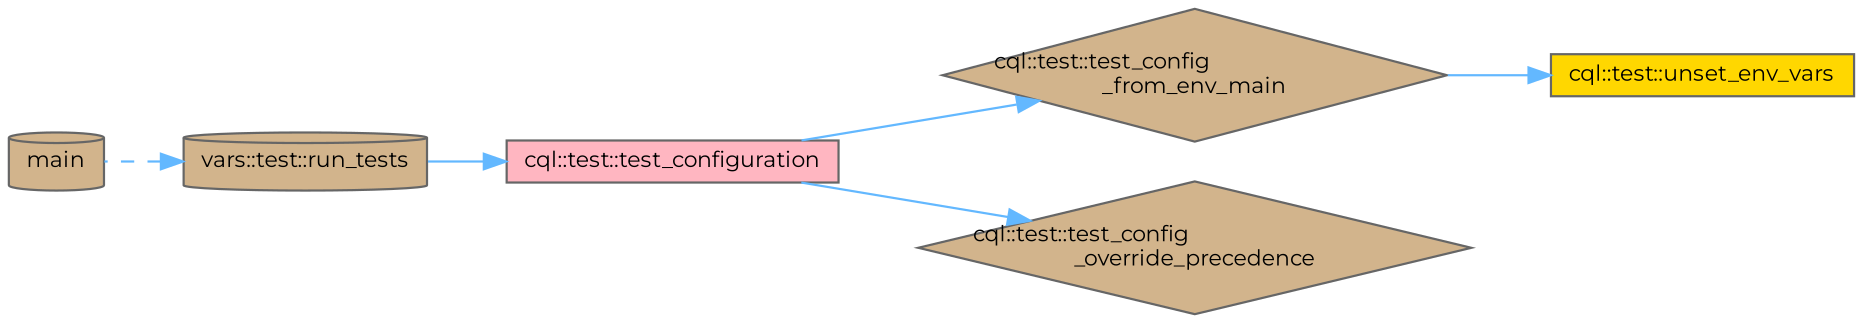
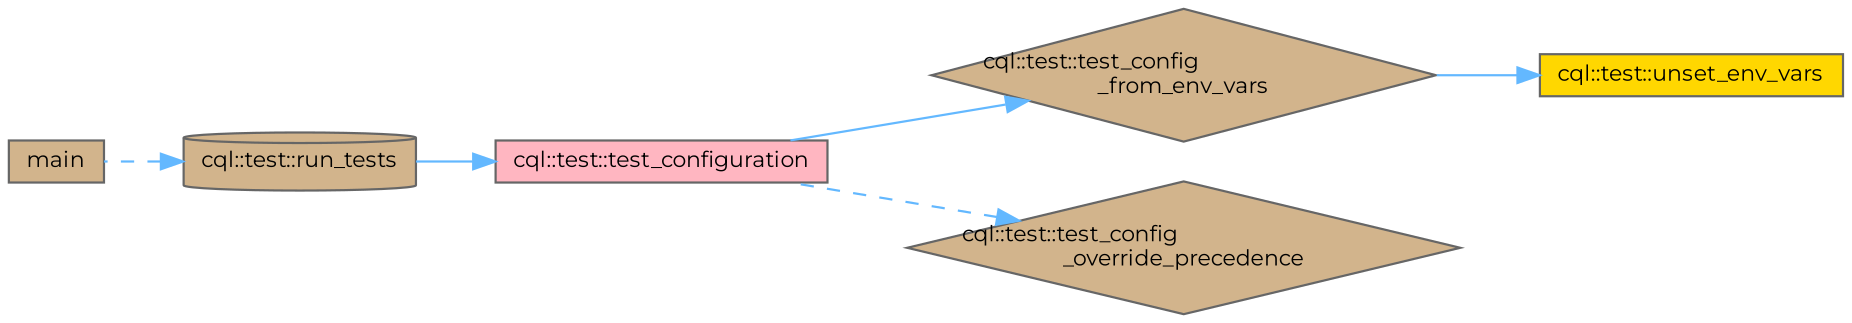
(1195, 75) -> (1184, 75)
(56, 162) -> (56, 162)
(305, 162) -> (300, 162)
(905, 200) -> (894, 200)
